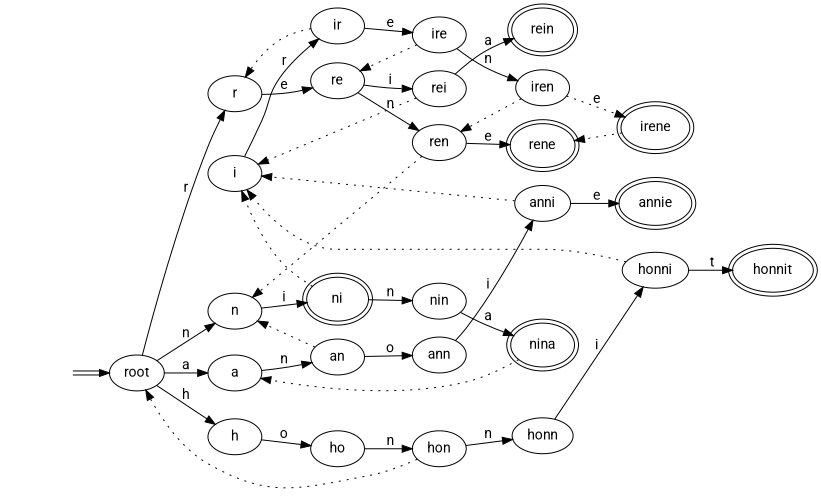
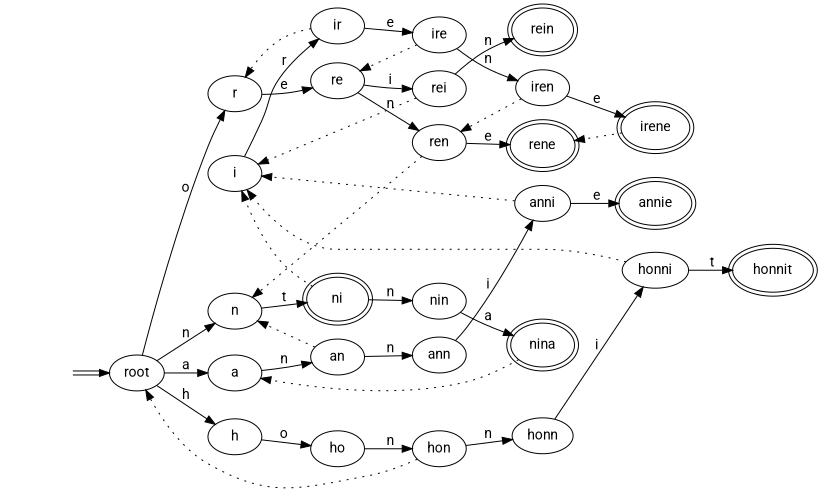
(488, 41) -> (488, 41)
(591, 105) -> (591, 105)
(186, 188) -> (186, 188)
(284, 298) -> (284, 298)
(390, 349) -> (390, 349)
